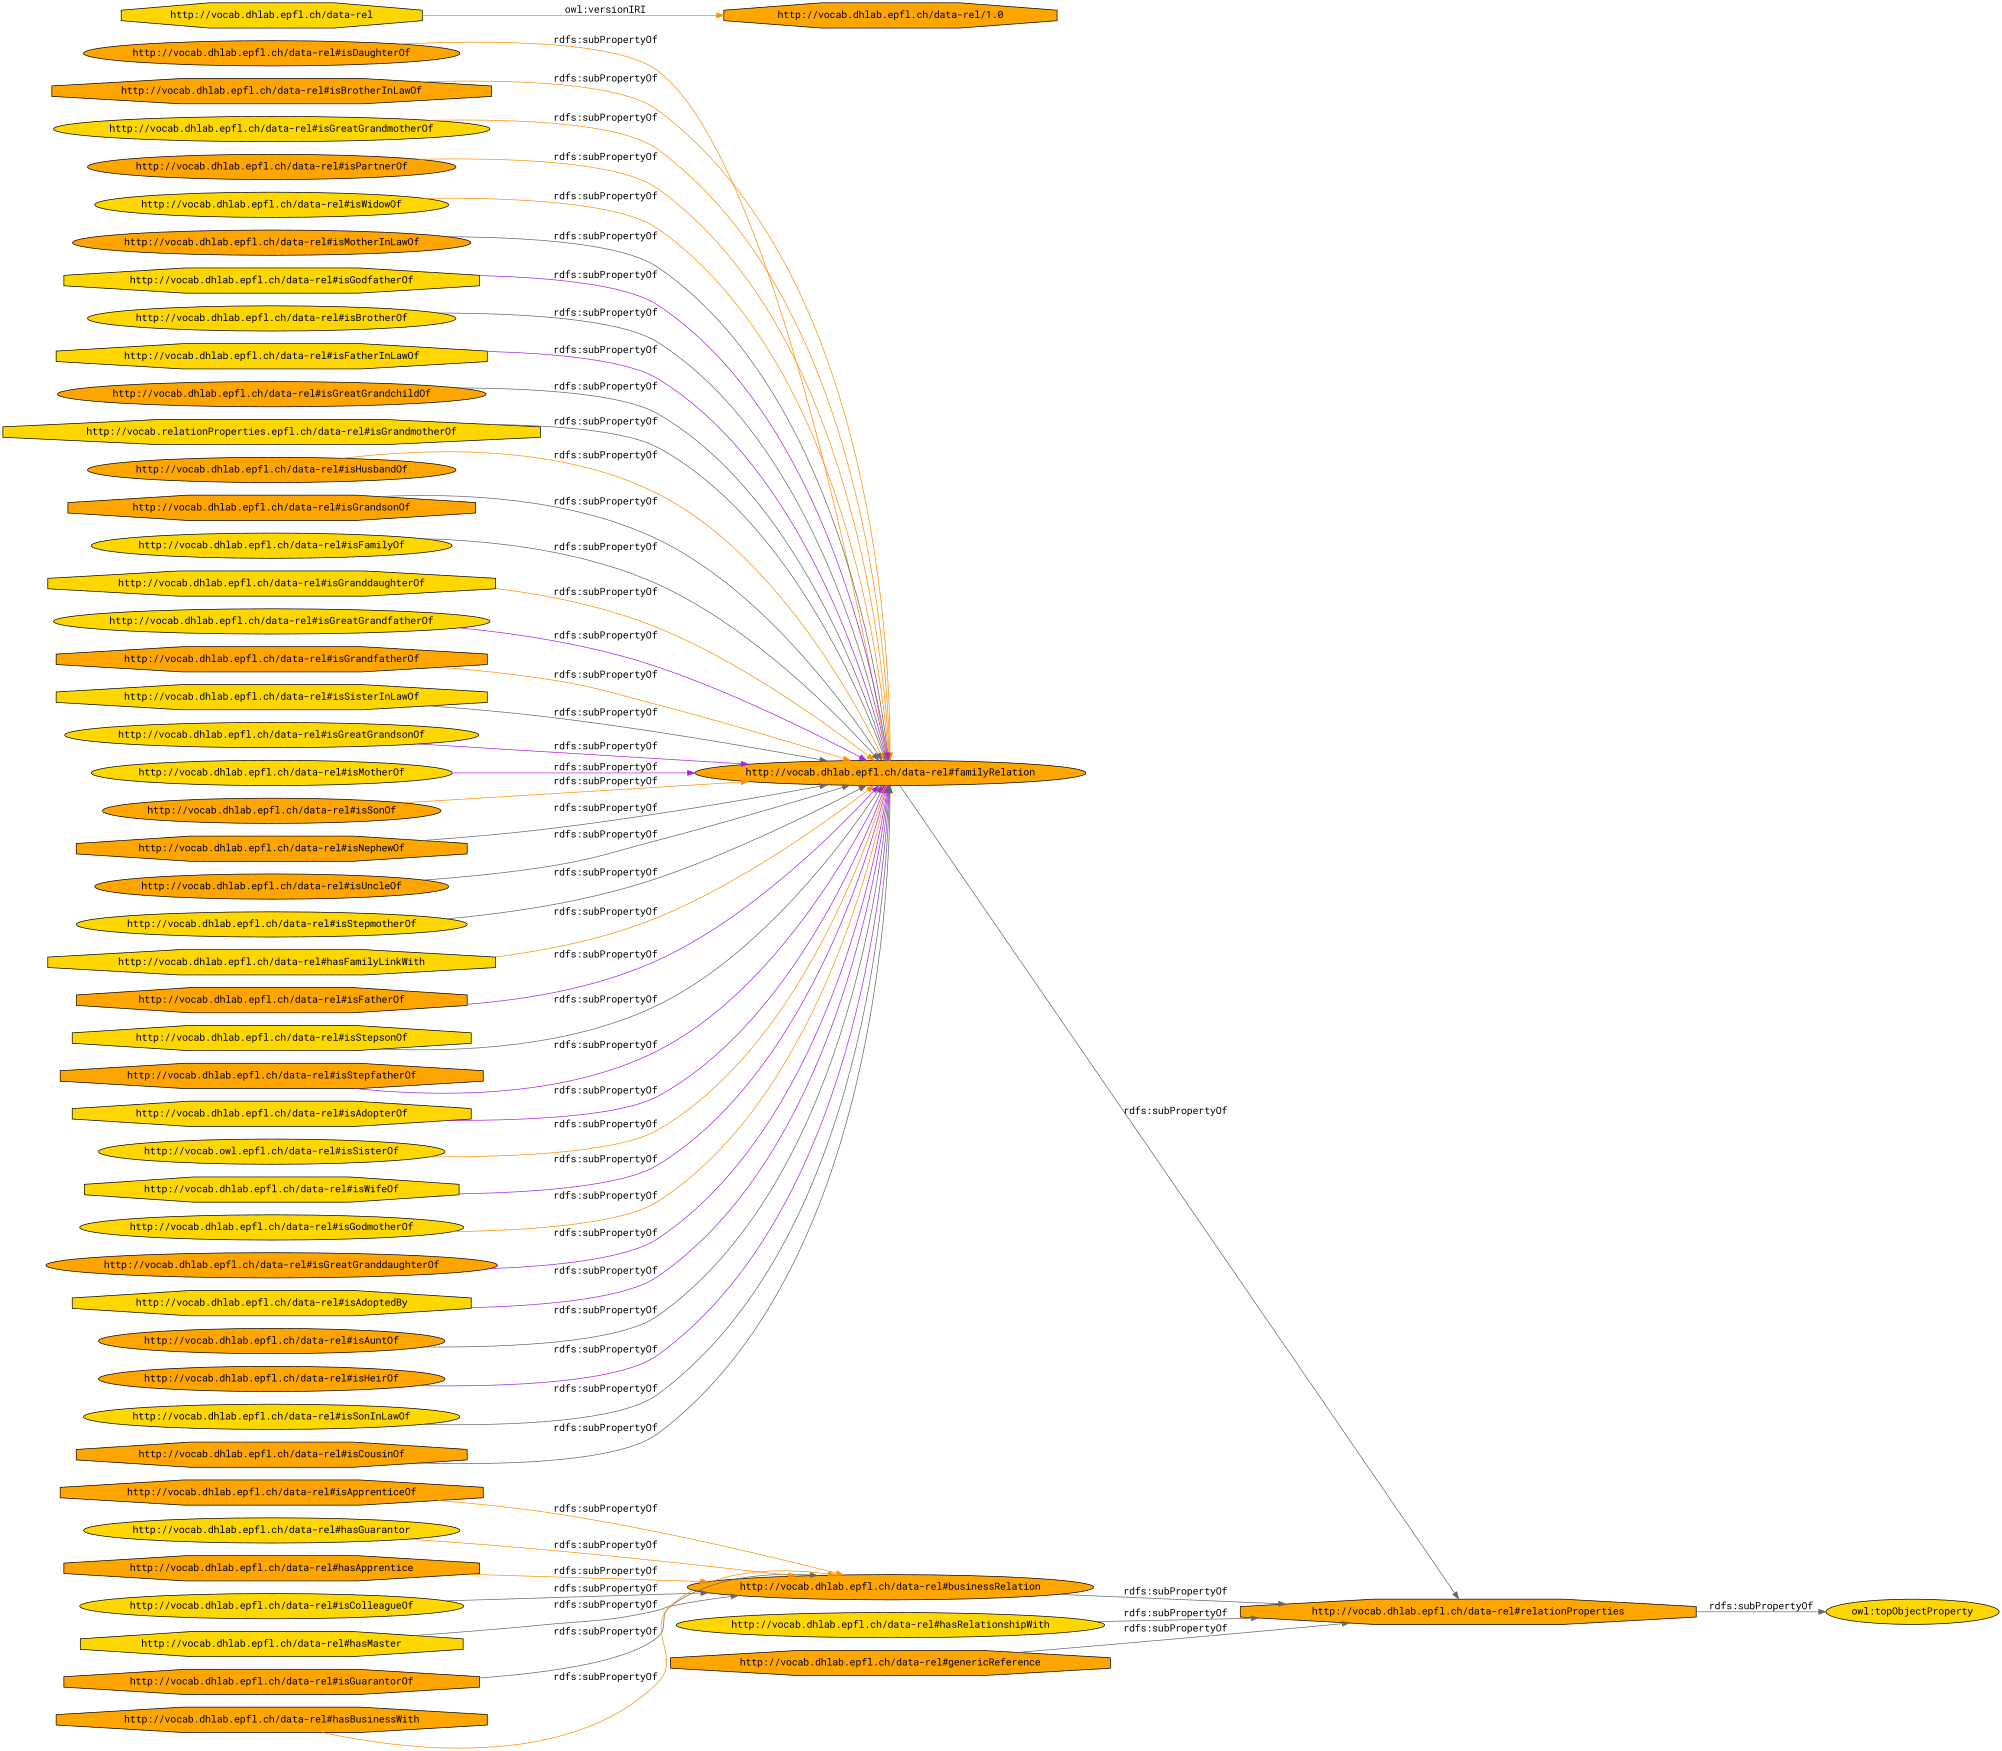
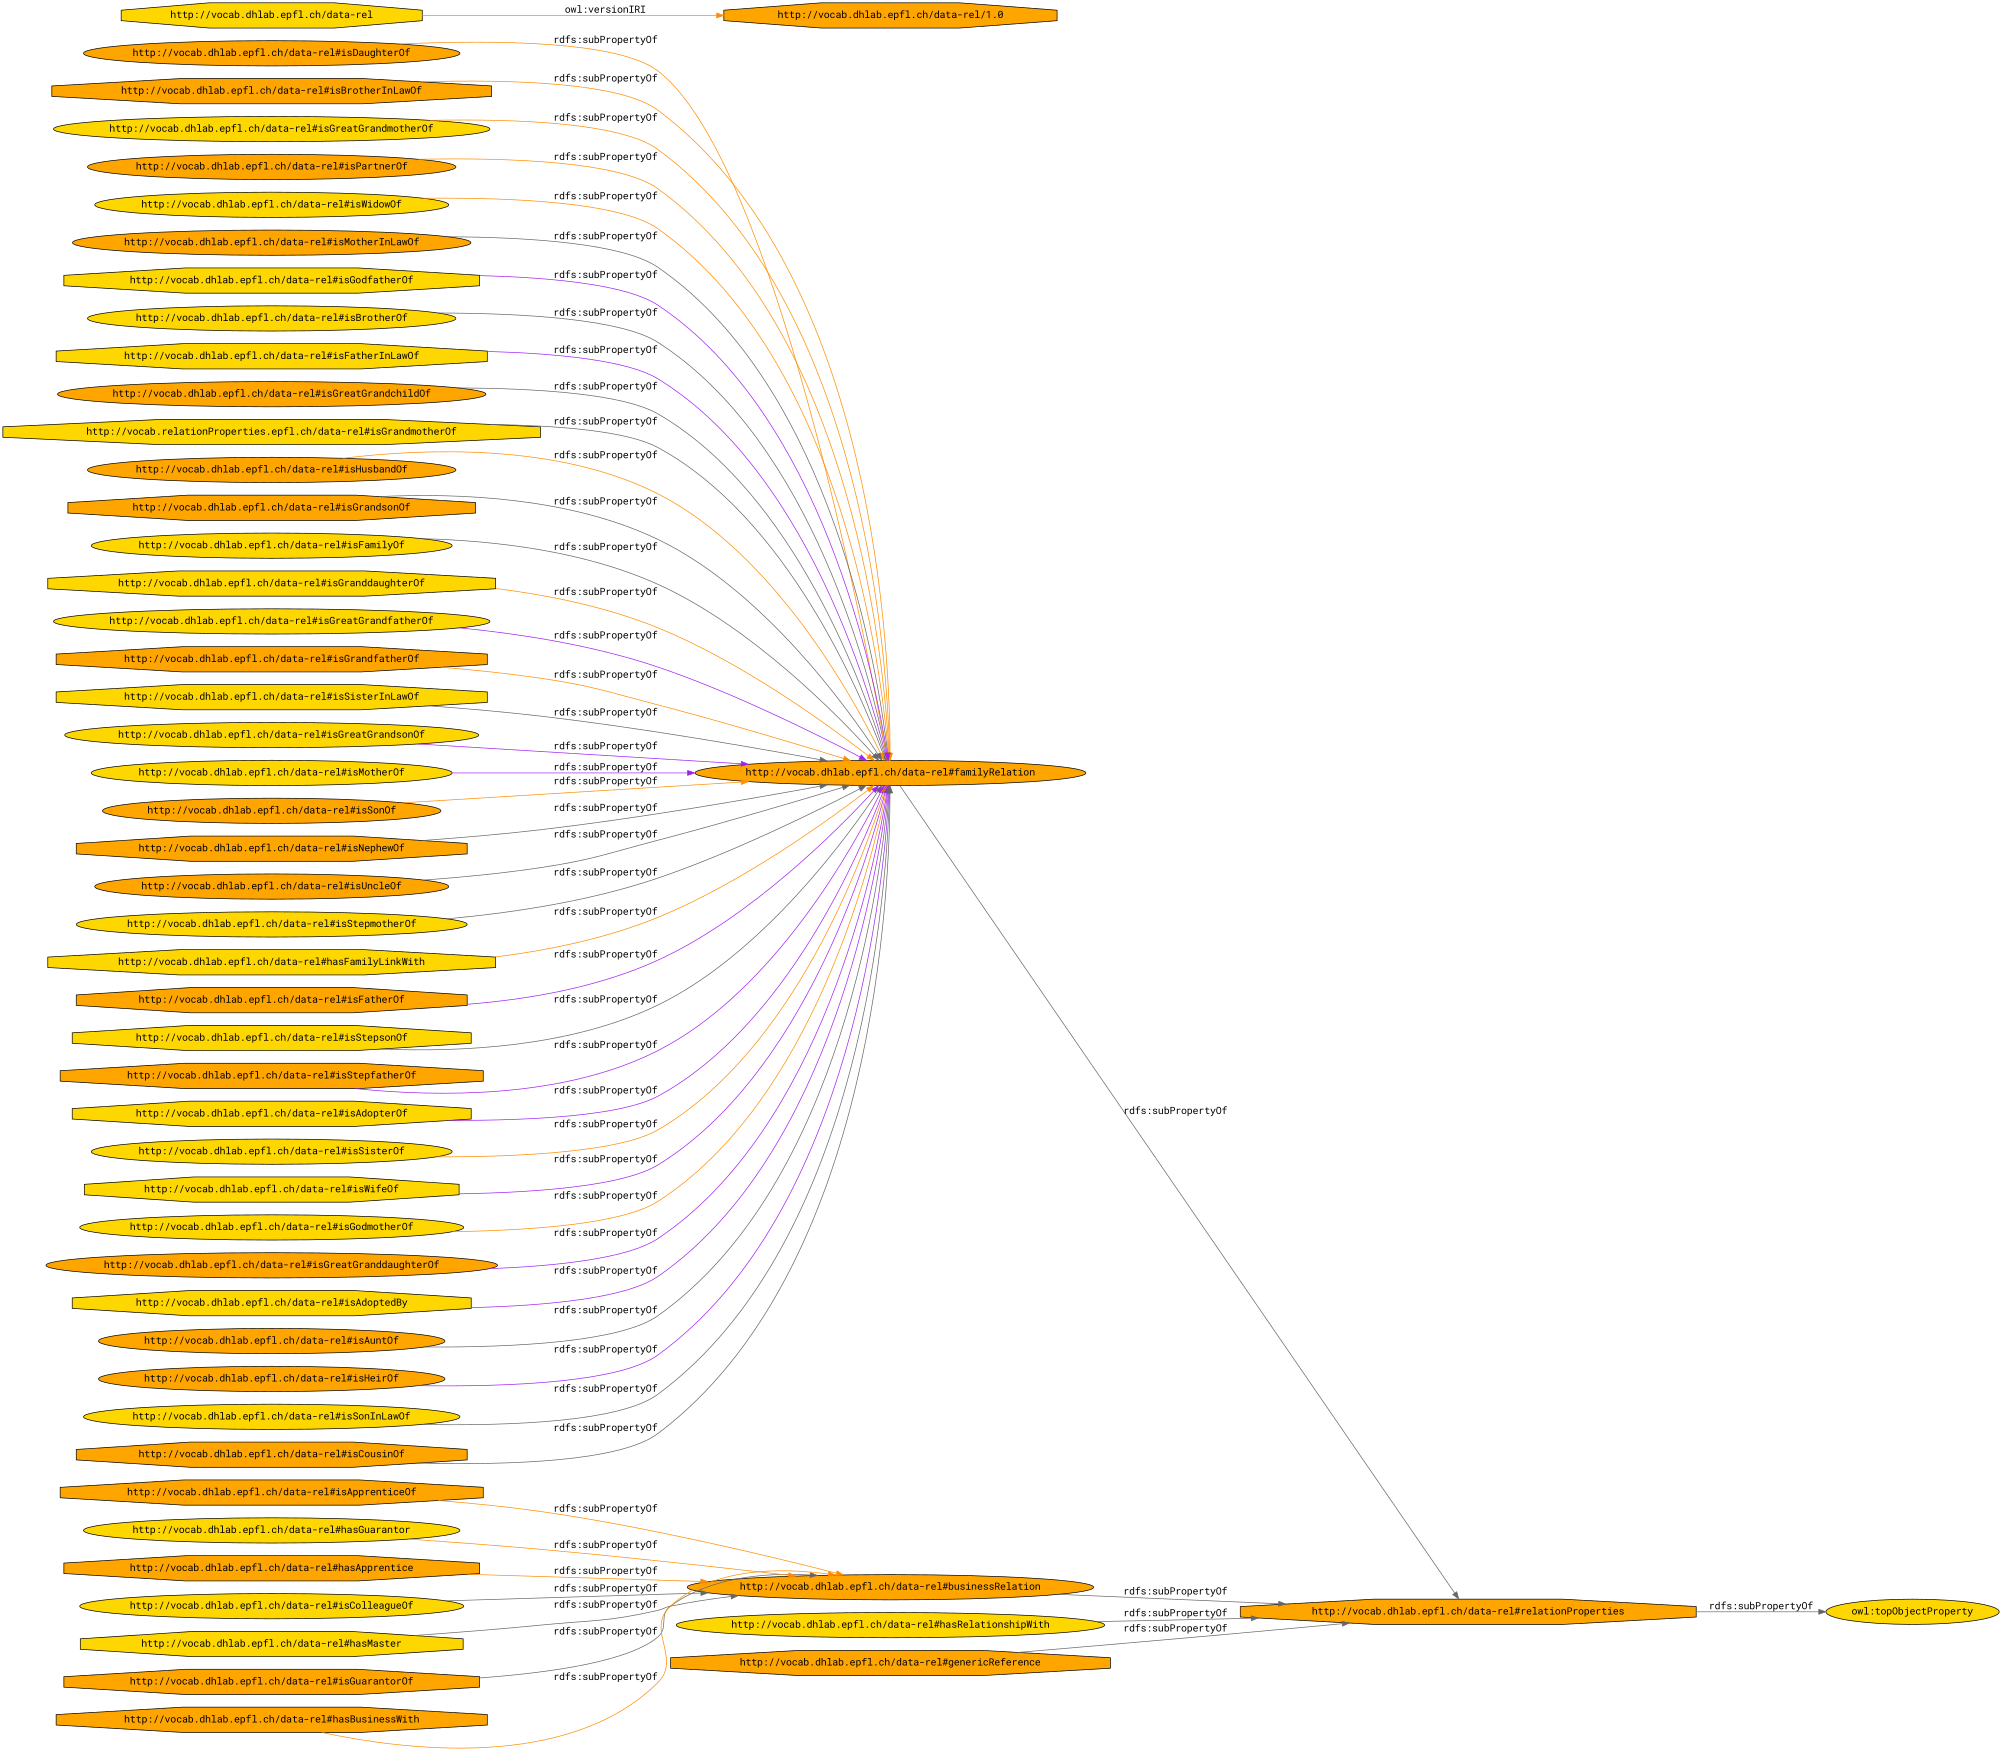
(272, 1152) -> (272, 1152)
